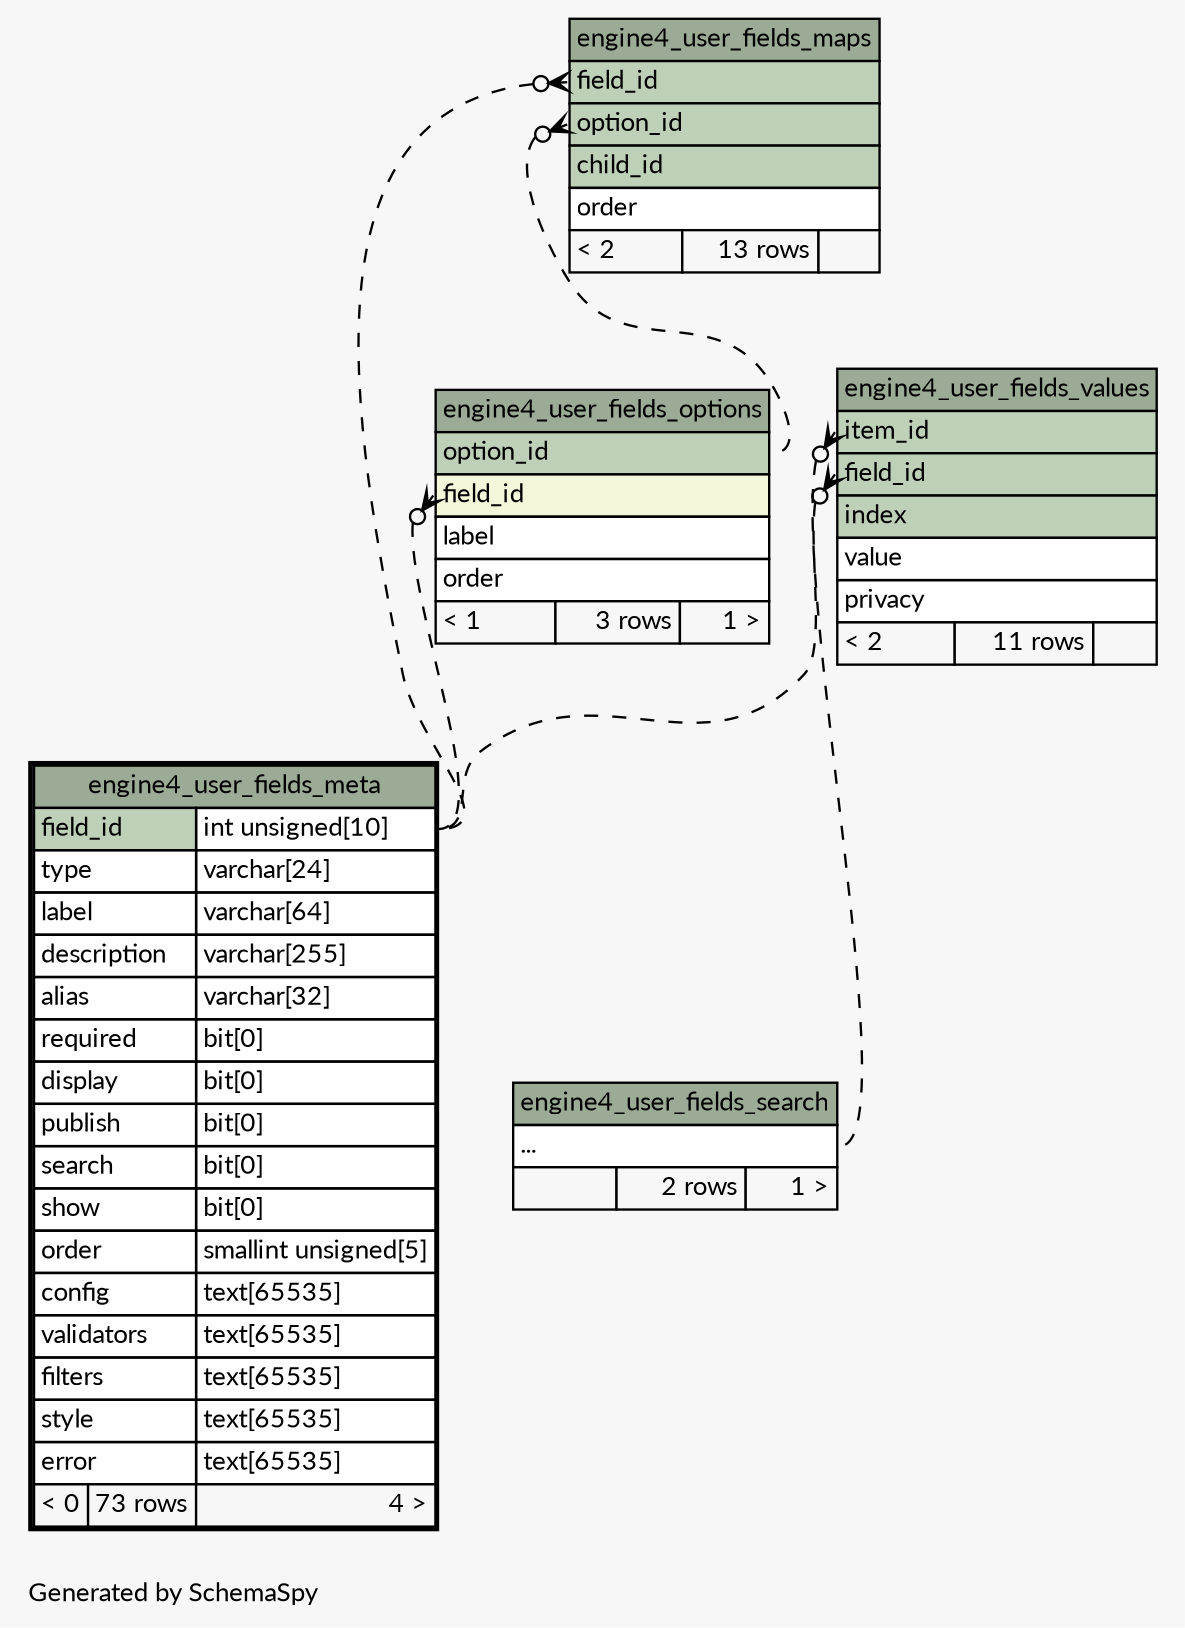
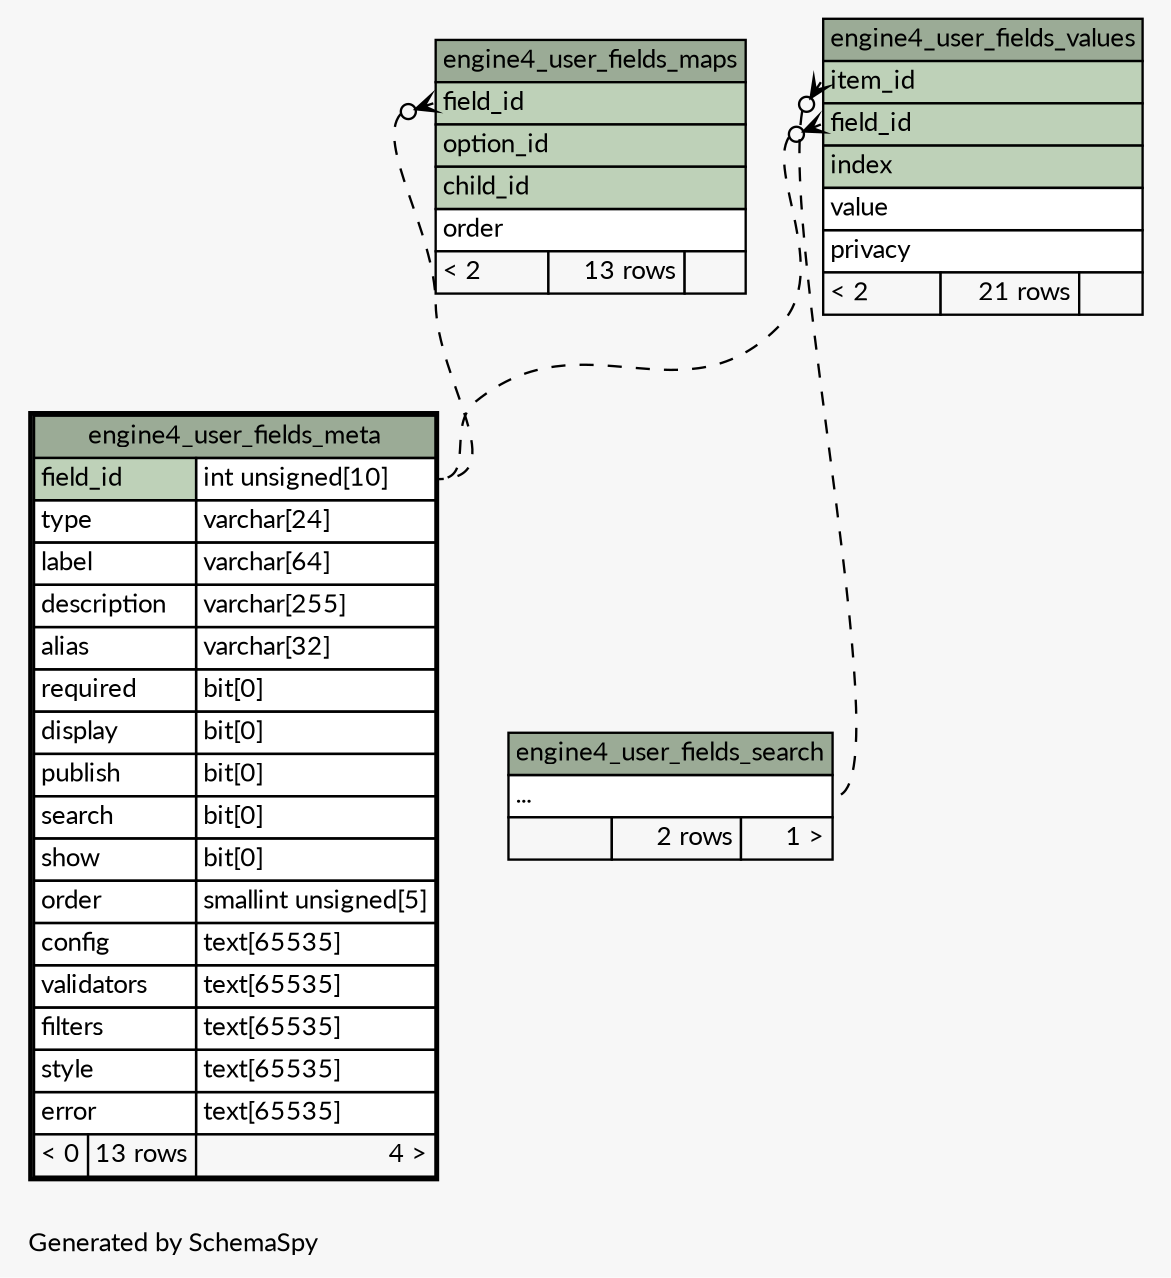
(602, 517) -> none
(1039, 642) -> (1025, 292)
(142, 1504) -> (142, 1154)
